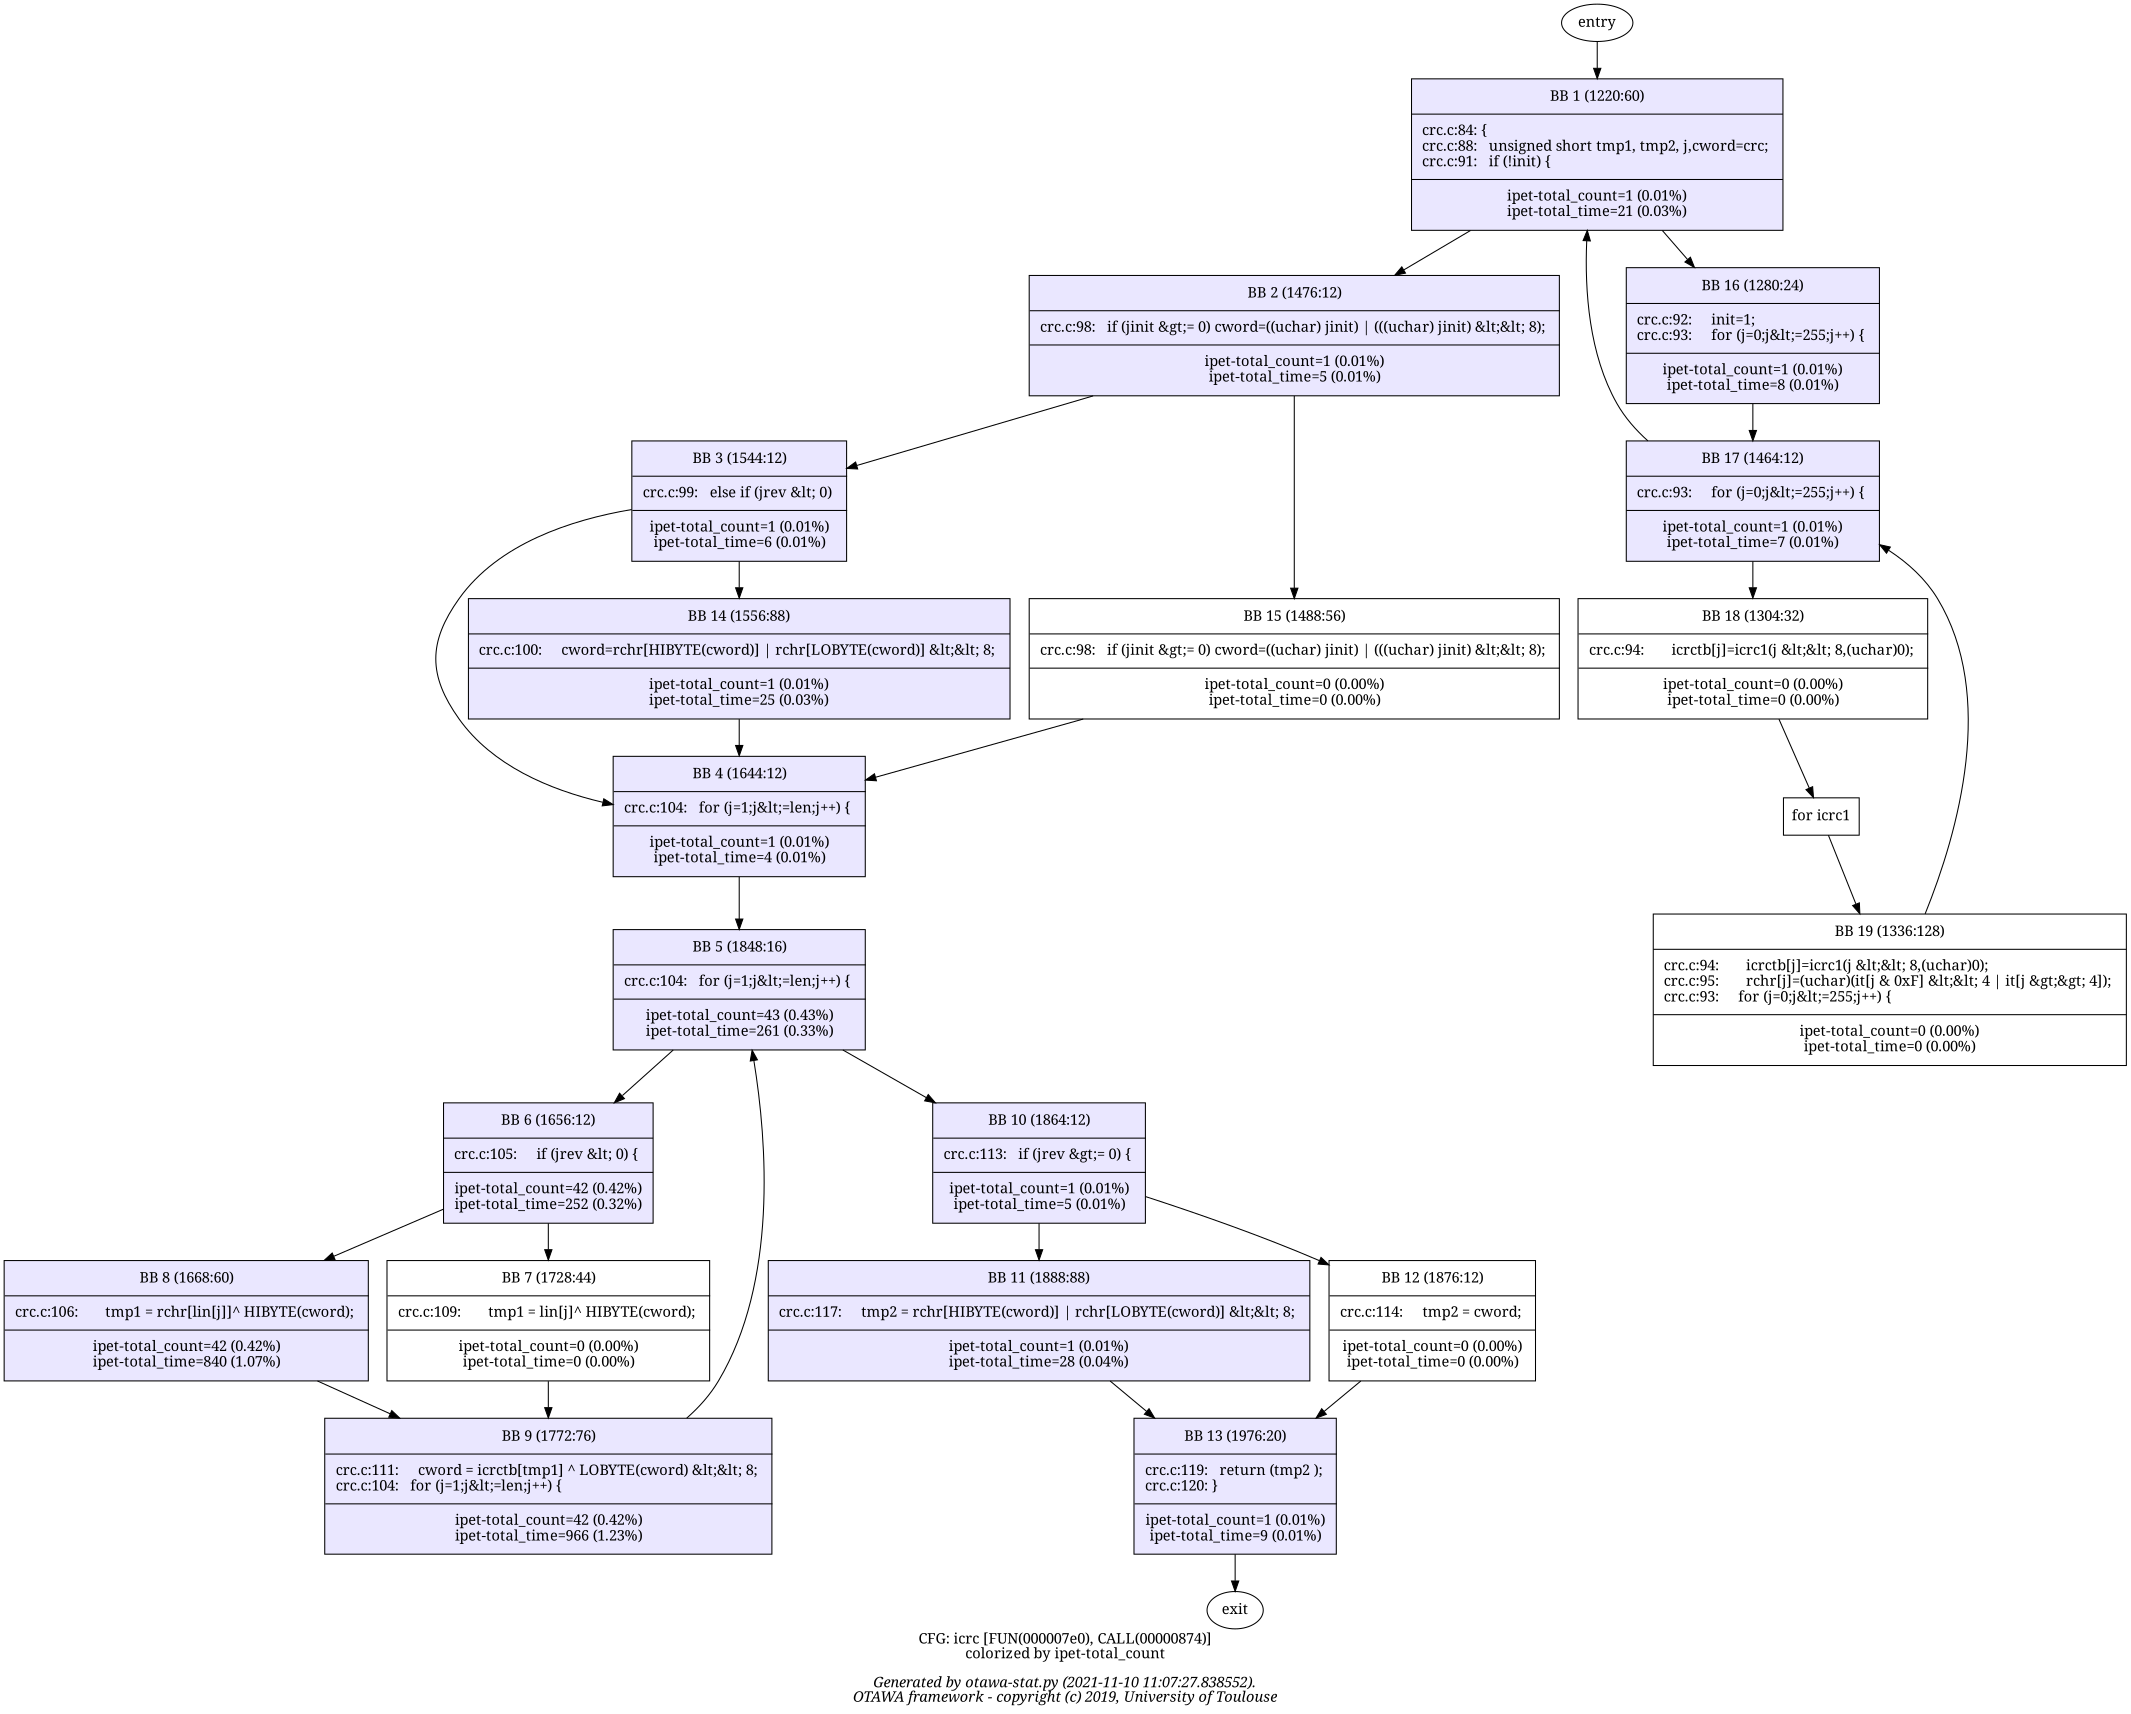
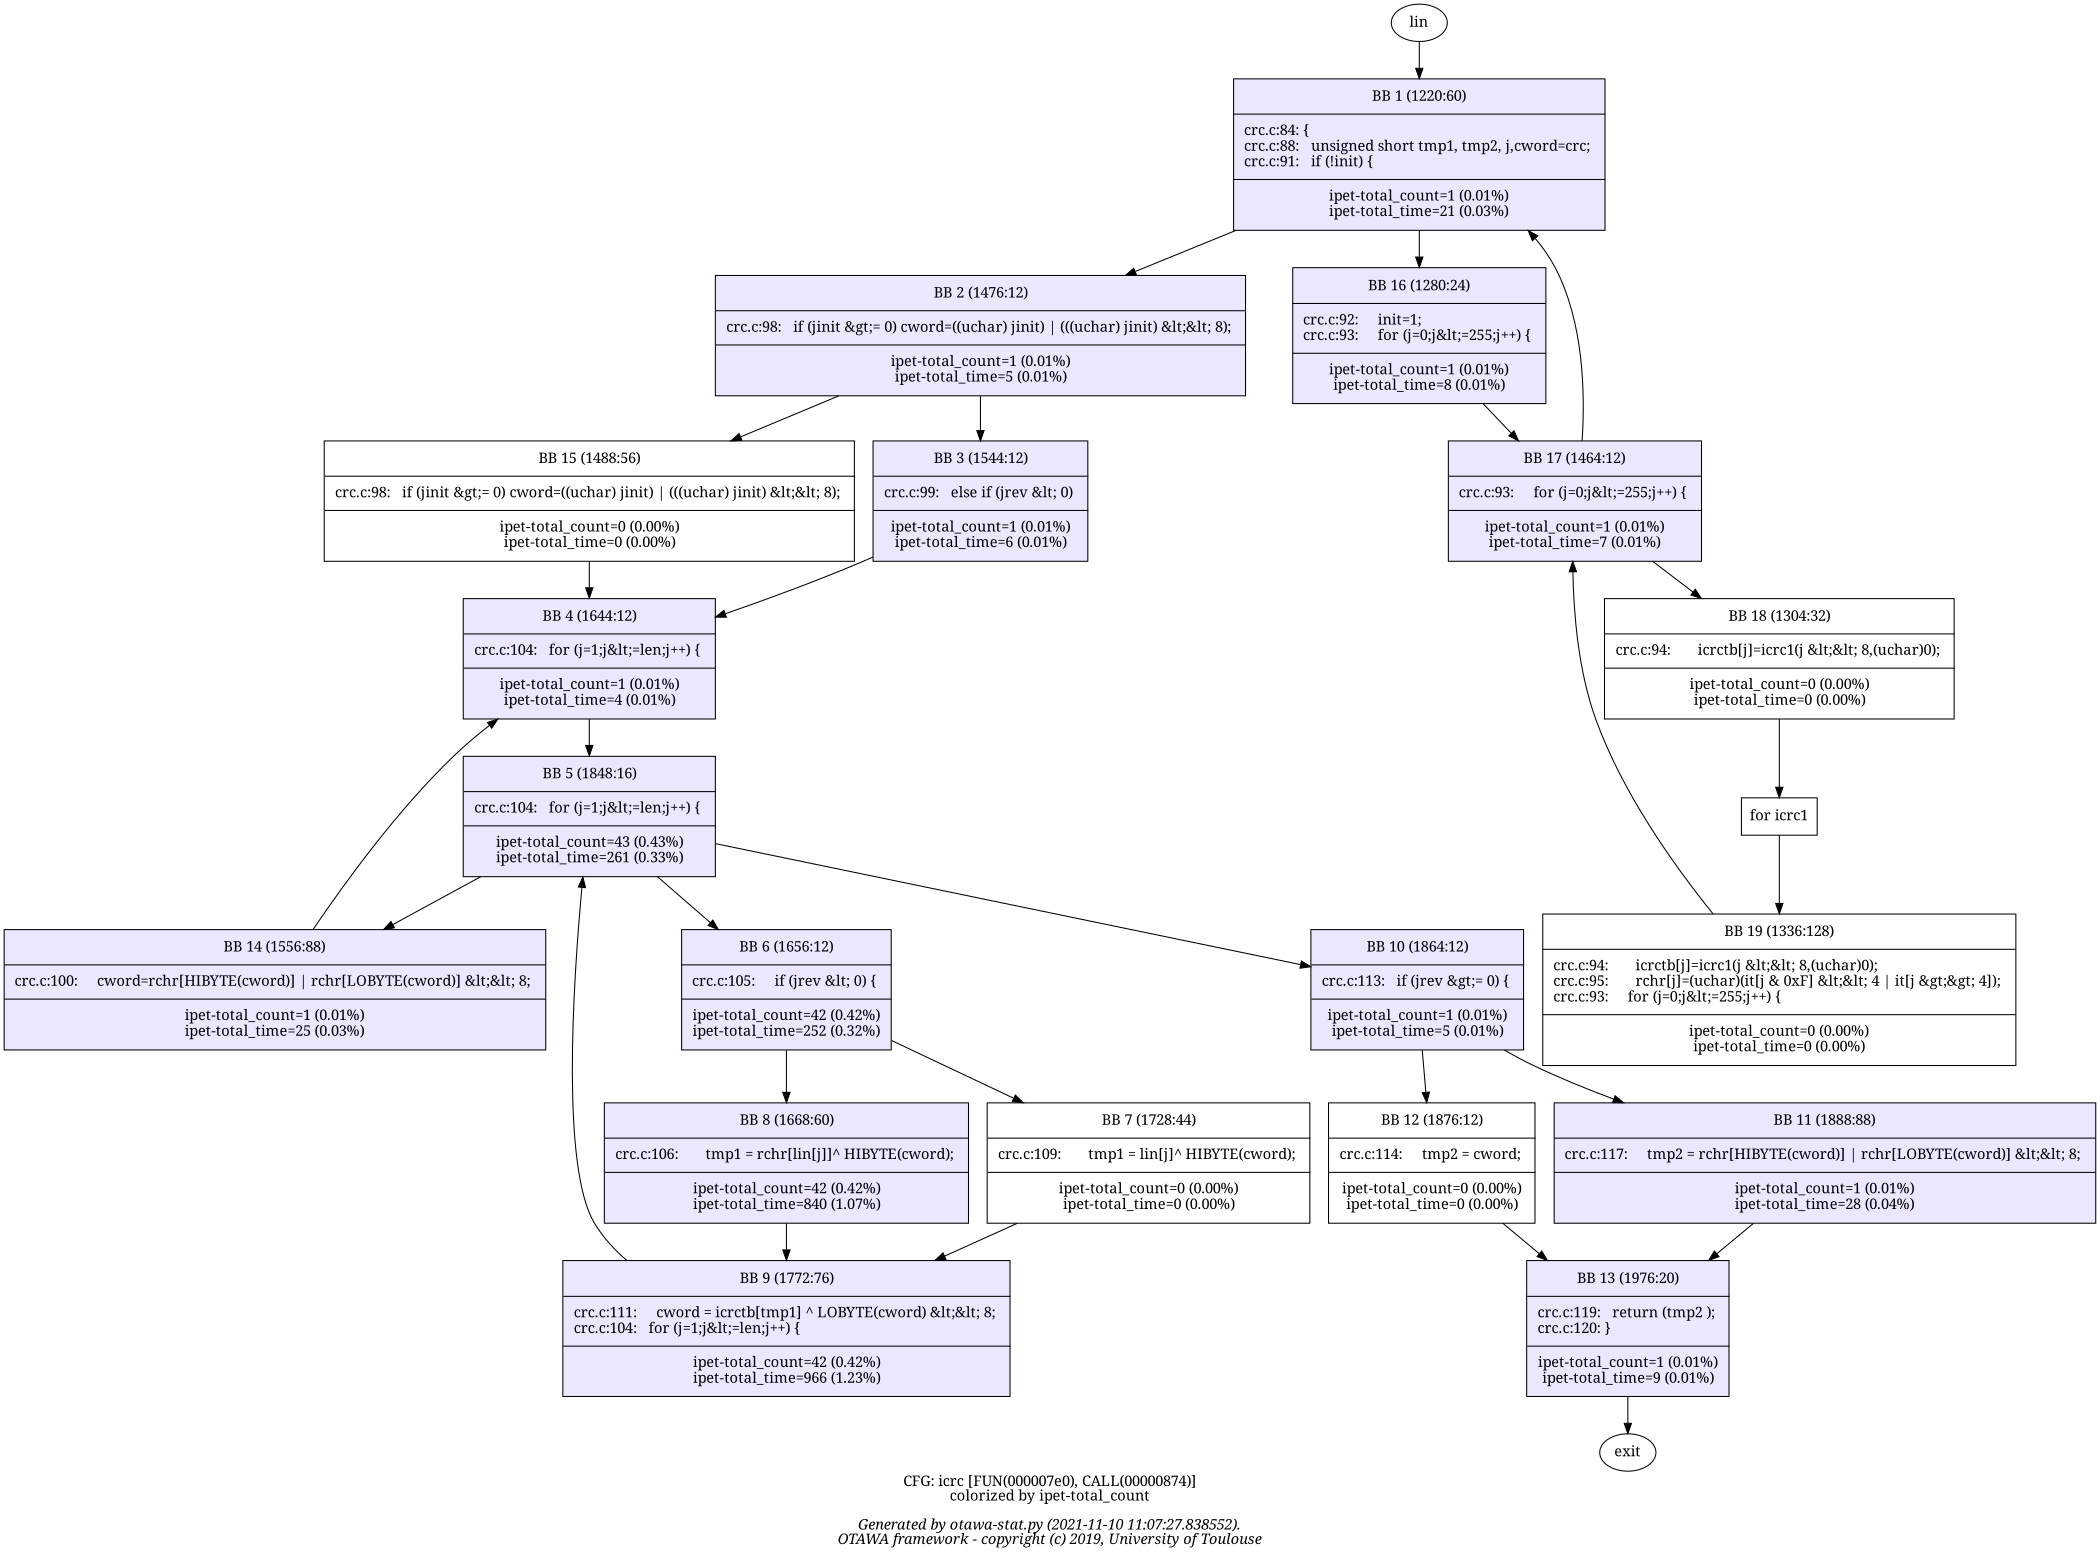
(1597, 23) -> (1419, 23)
(739, 574) -> (437, 901)
